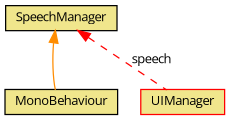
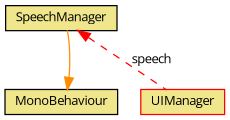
(53, 67) -> (70, 54)
